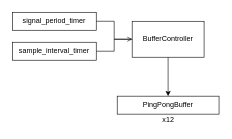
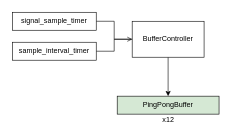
(54, 21) -> (54, 21)
(168, 105) -> (168, 105)
